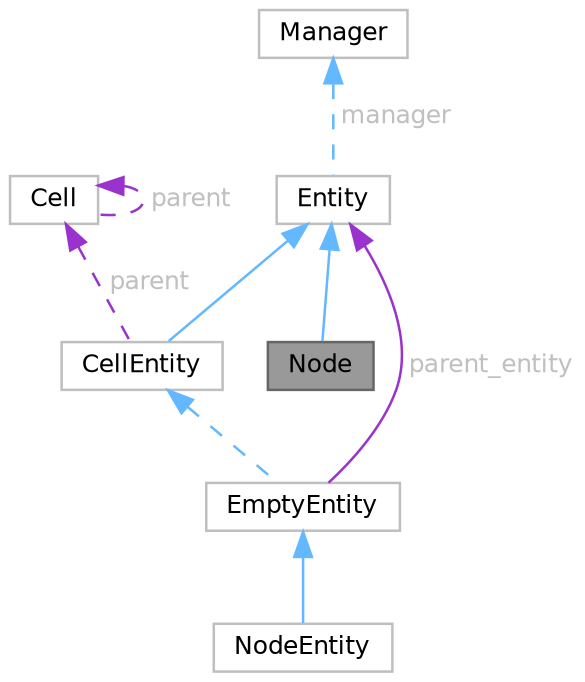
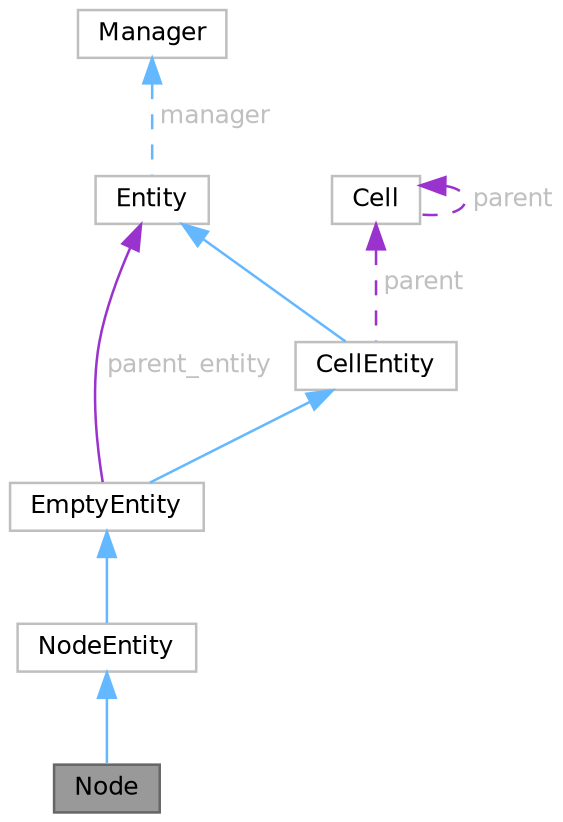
(326, 296) -> (107, 731)
(232, 444) -> (230, 442)
